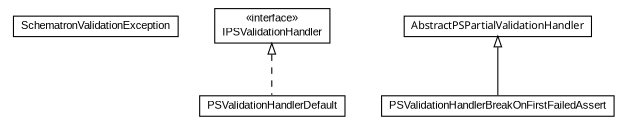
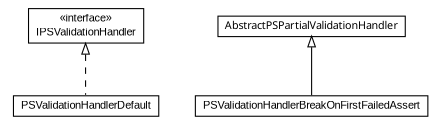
(95, 26) -> none
